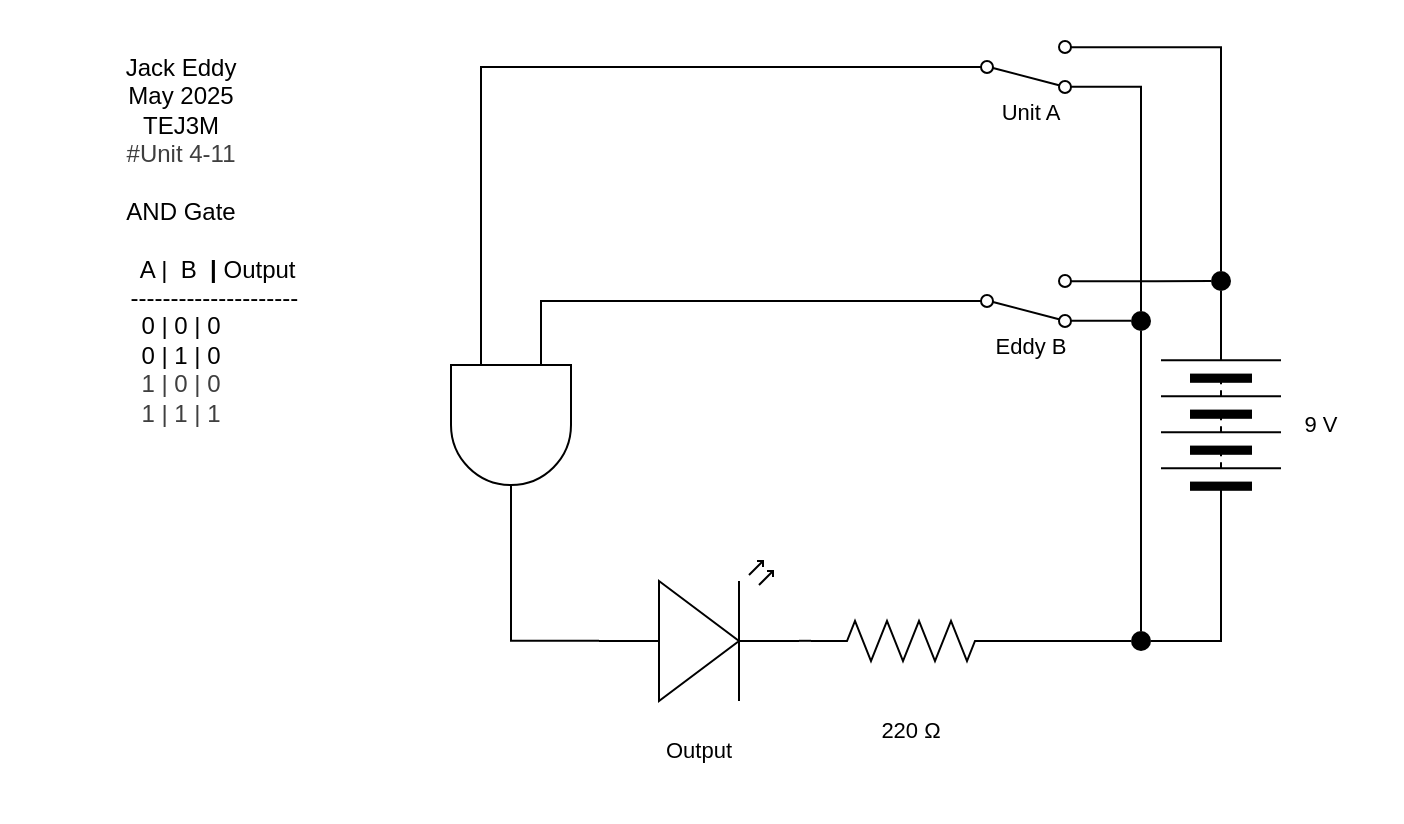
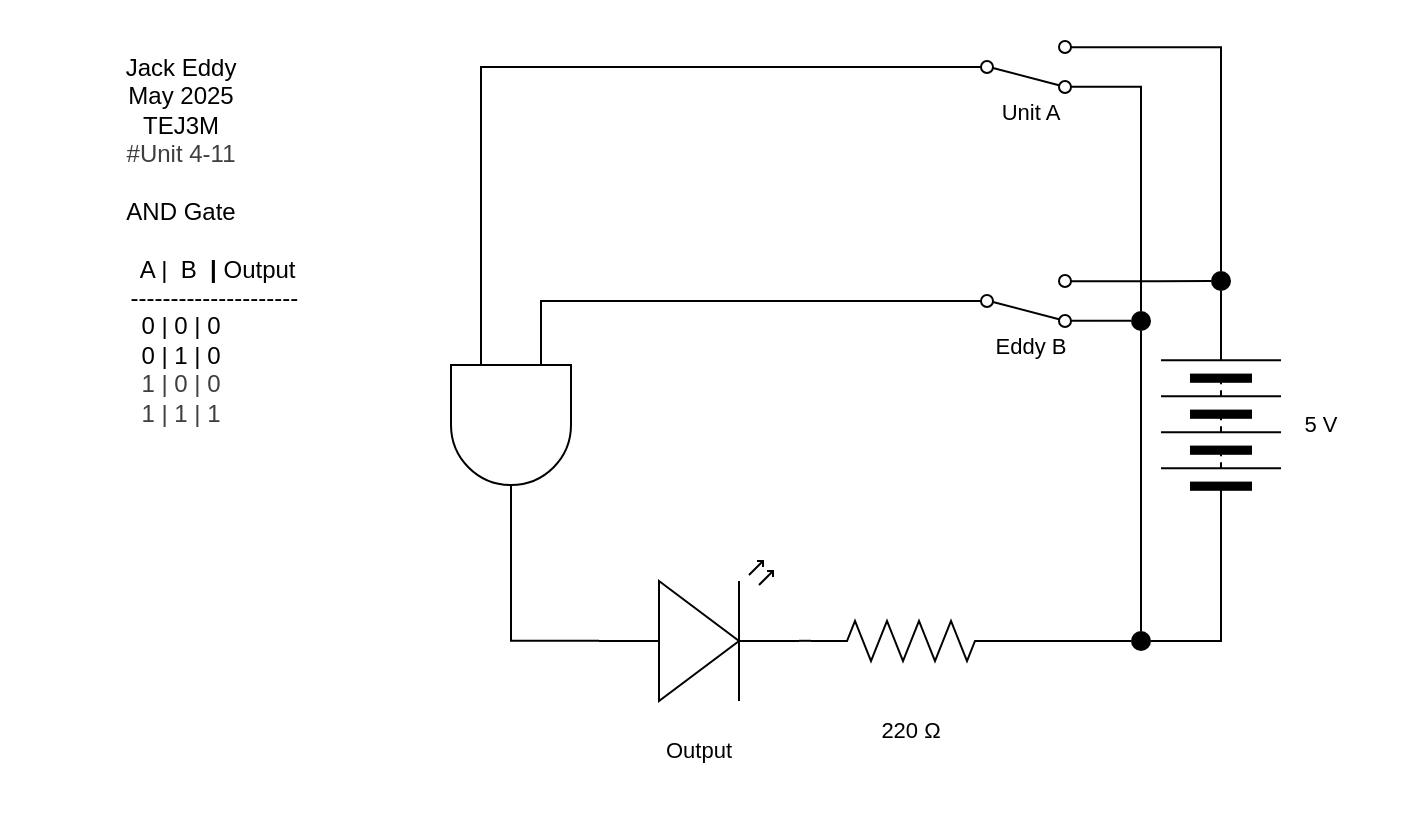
(1322, 425) -> (1322, 425)
